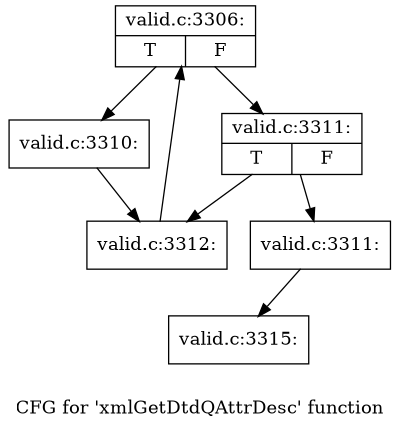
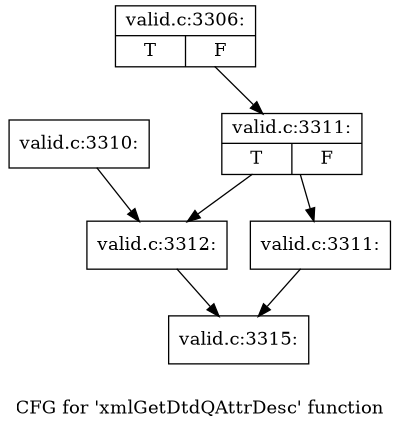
(134, 89) -> none
(170, 151) -> (193, 288)
